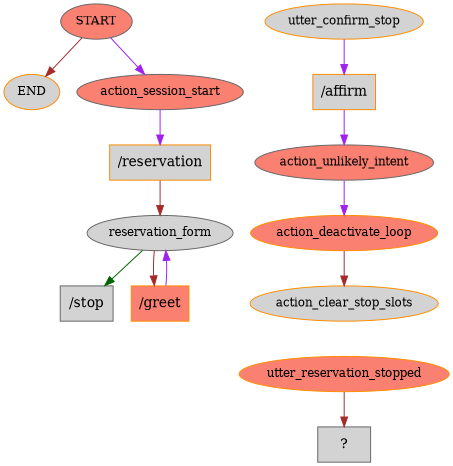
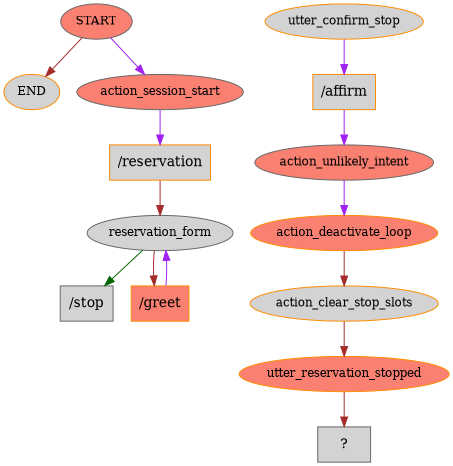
none -> (344, 334)
